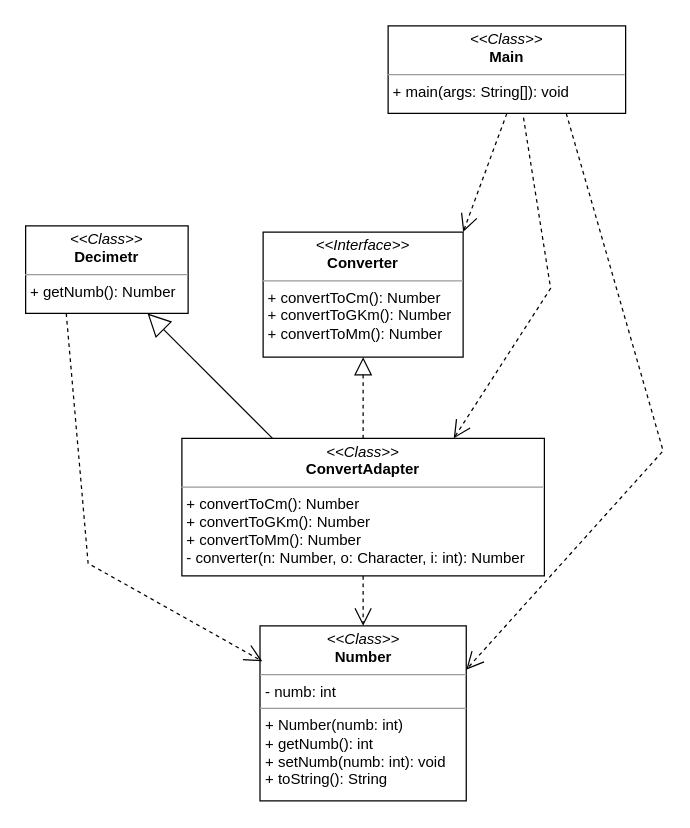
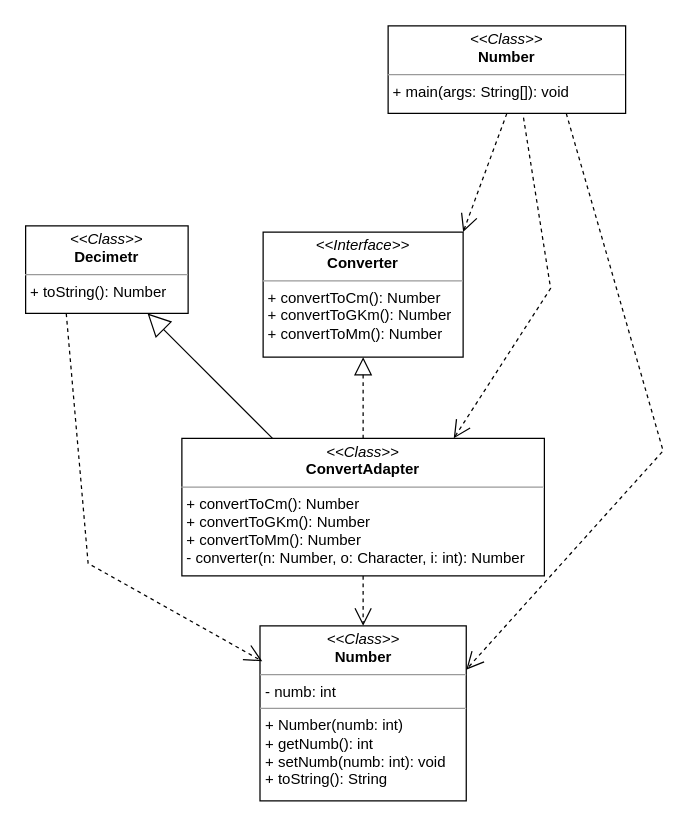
(490, 53) -> (490, 53)
(100, 253) -> (102, 253)
